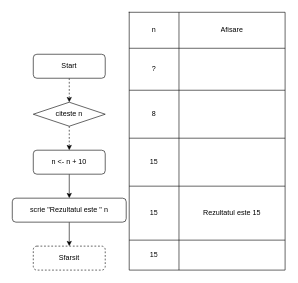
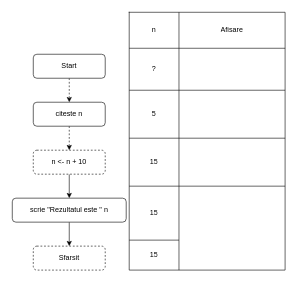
(69, 114) -> (69, 114)
(154, 114) -> (154, 114)
(69, 162) -> (69, 162)
(232, 213) -> none
